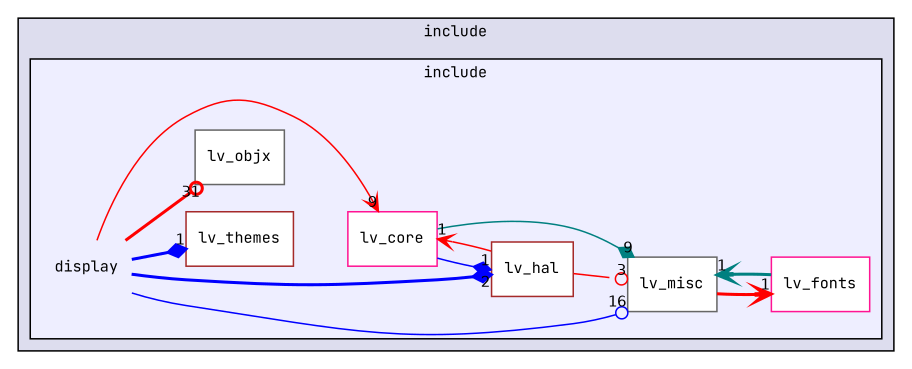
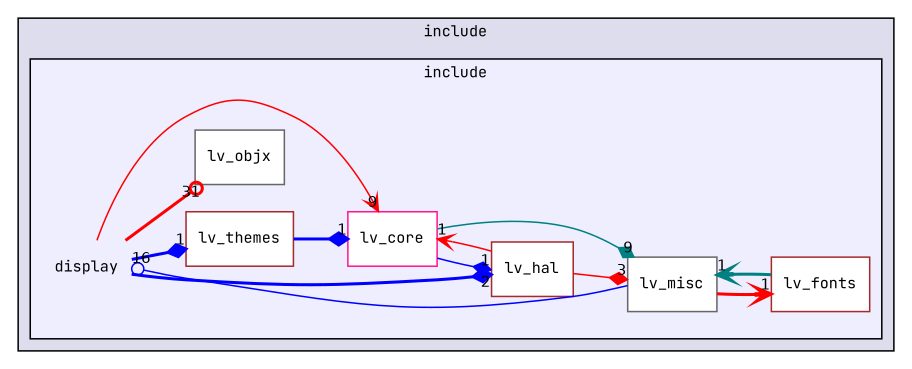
none -> (312, 239)
(591, 276) -> (591, 276)
(821, 284) -> (821, 284)
(349, 330) -> (385, 306)
